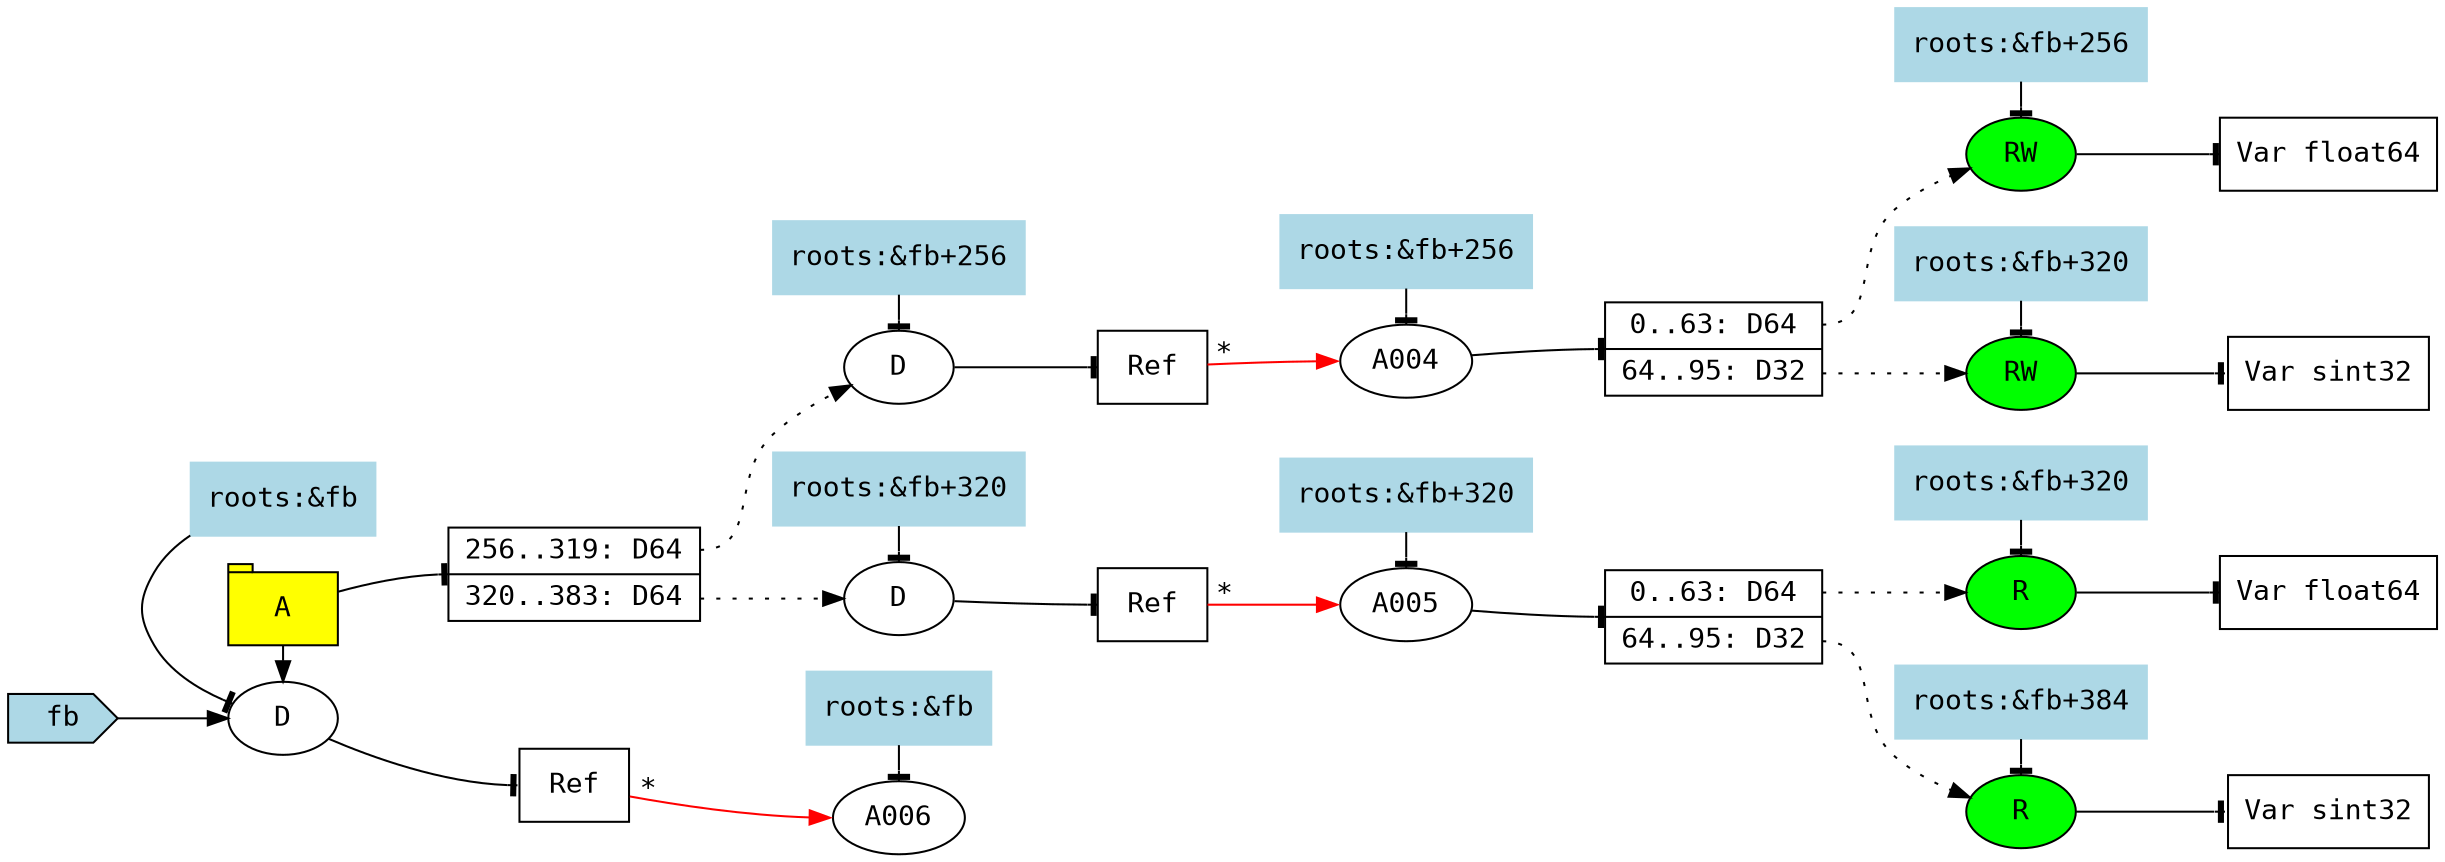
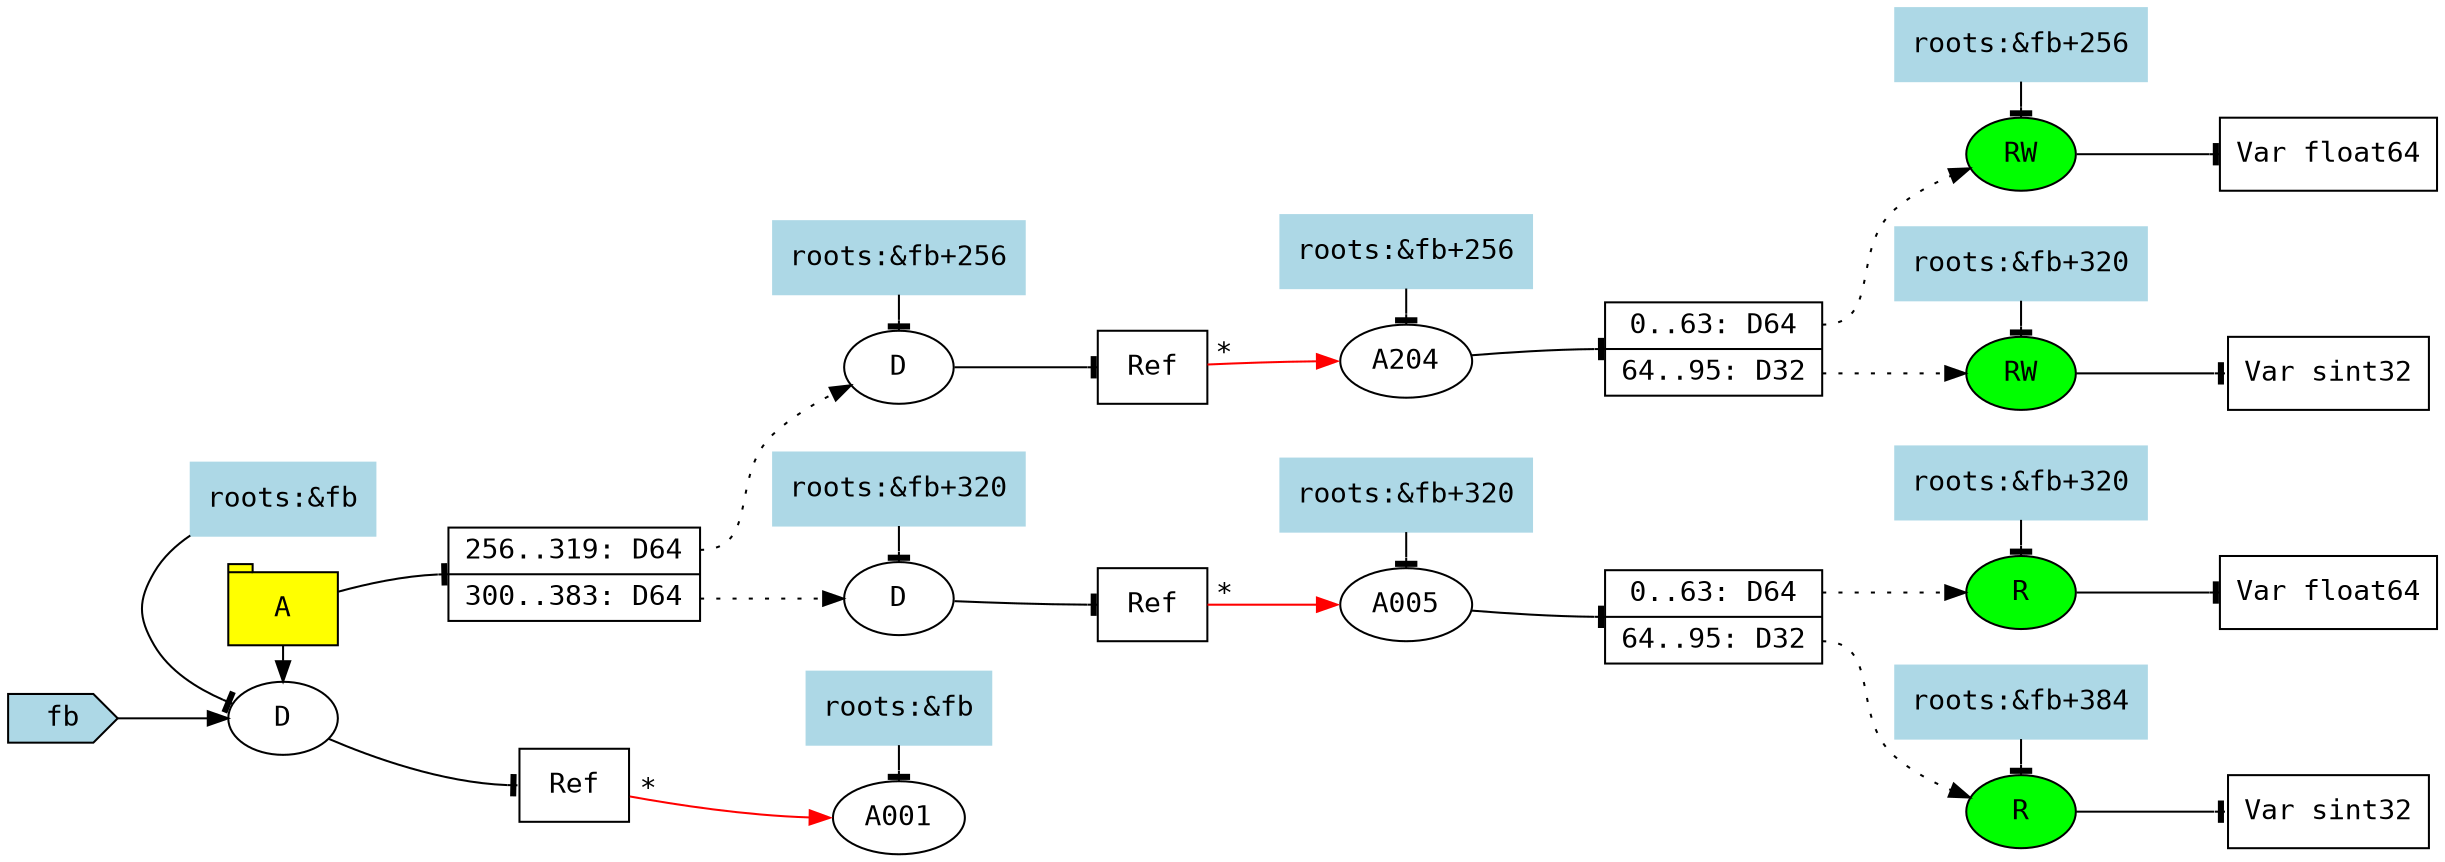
(1406, 361) -> (1406, 361)
(574, 597) -> (574, 597)
(899, 818) -> (899, 818)
